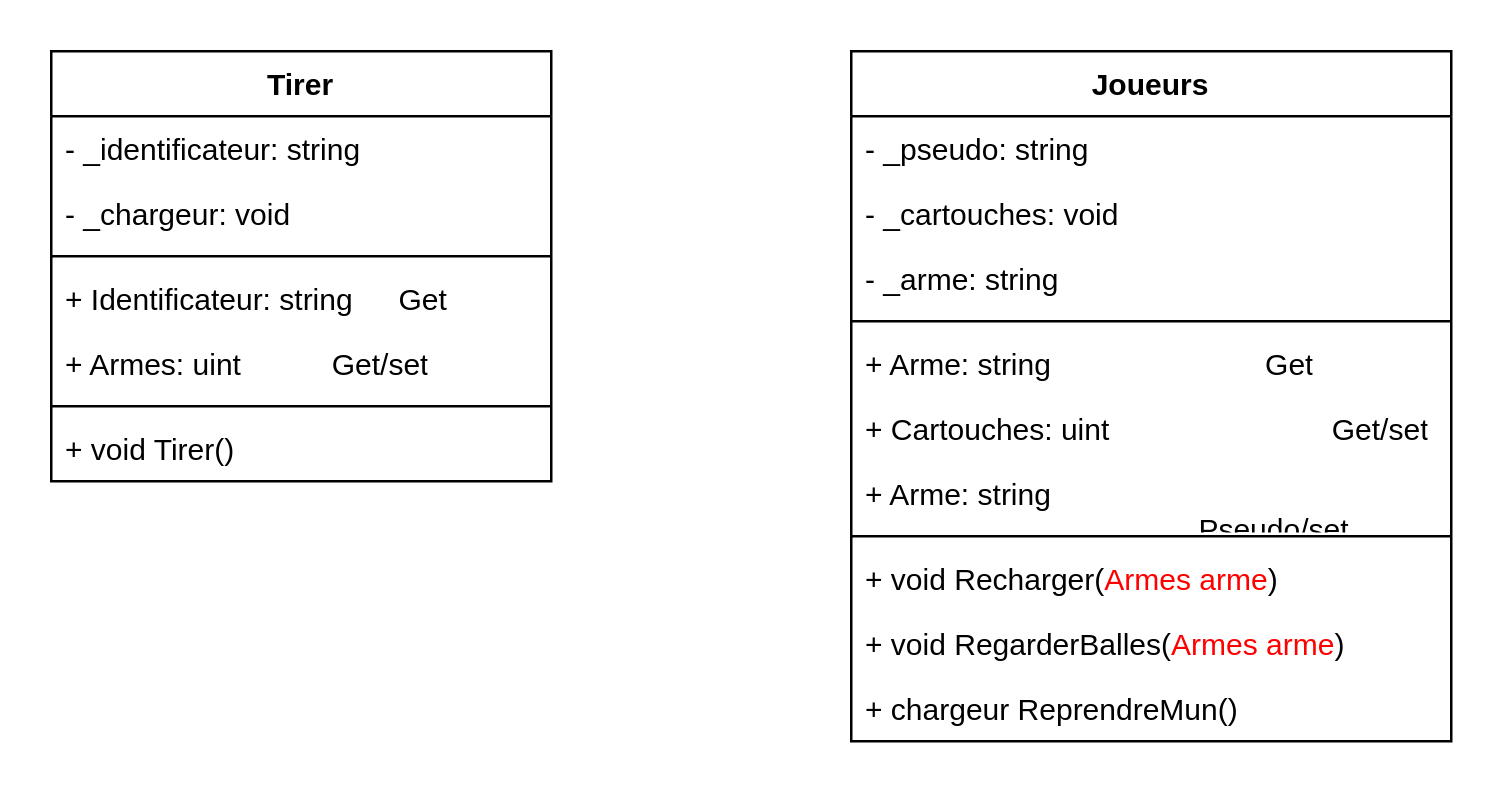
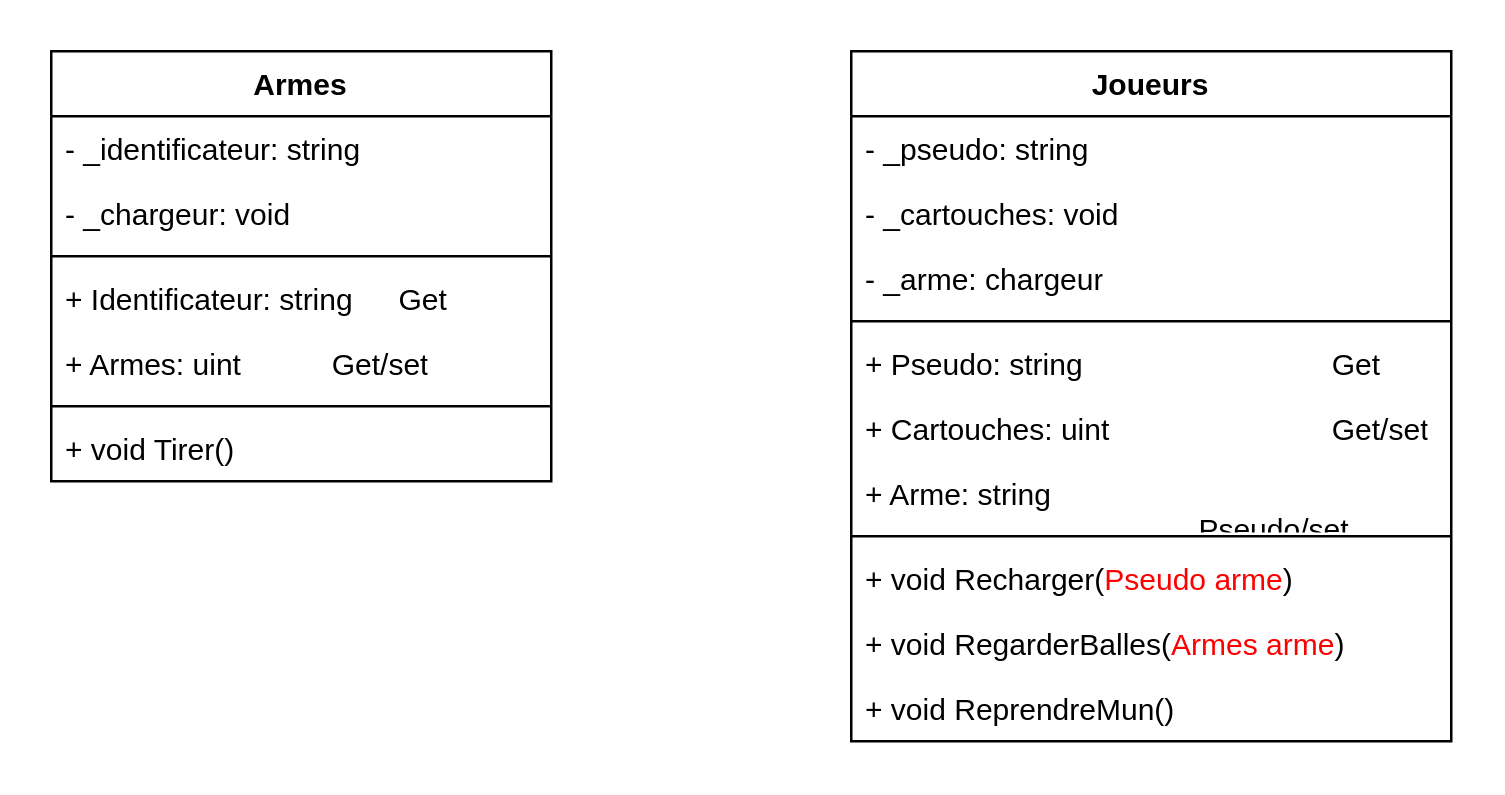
(301, 87) -> (301, 87)
(977, 282) -> (997, 282)
(1032, 367) -> (1048, 367)
(1086, 582) -> (1094, 582)
(1068, 712) -> (1031, 712)
